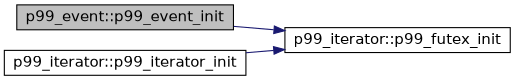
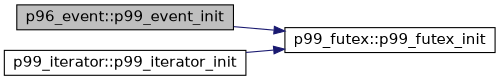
(125, 17) -> (125, 17)
(398, 40) -> (390, 40)
